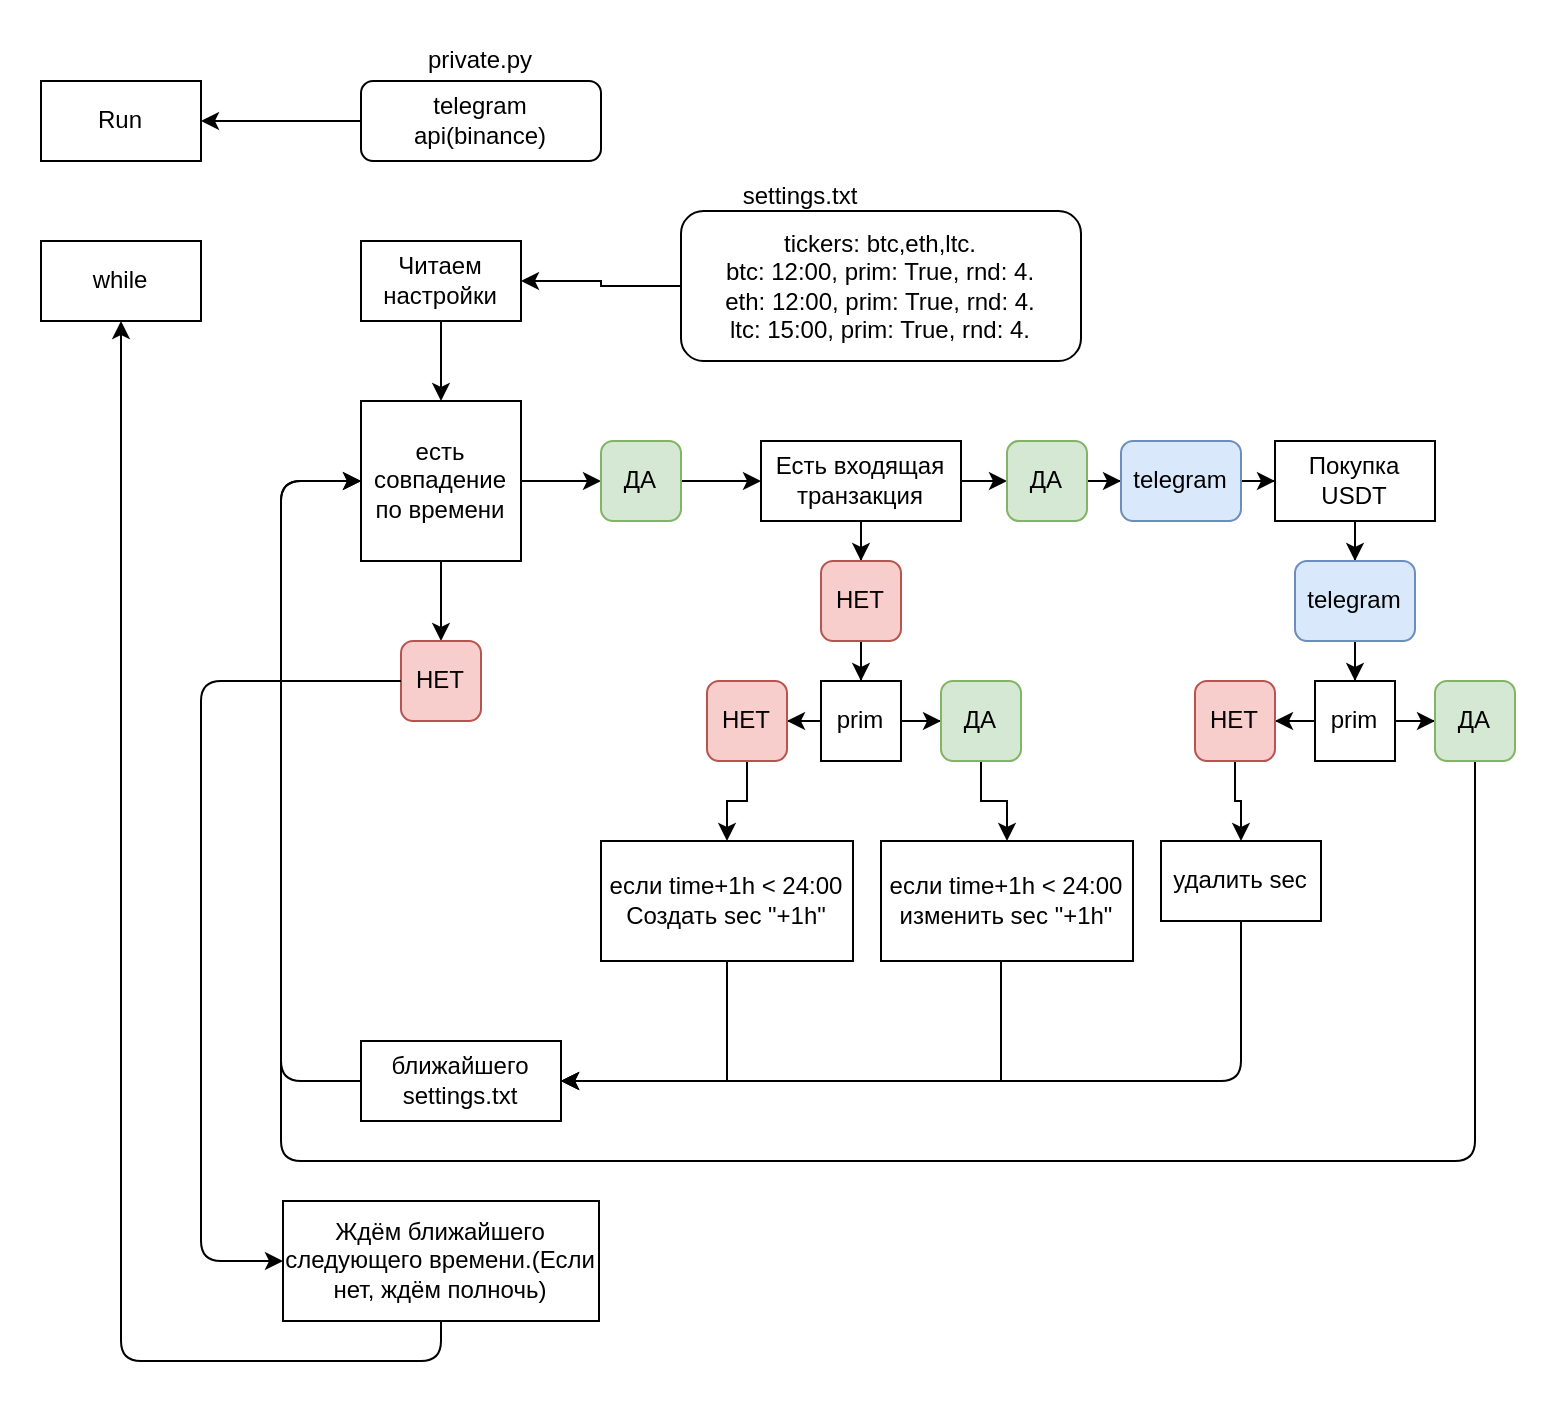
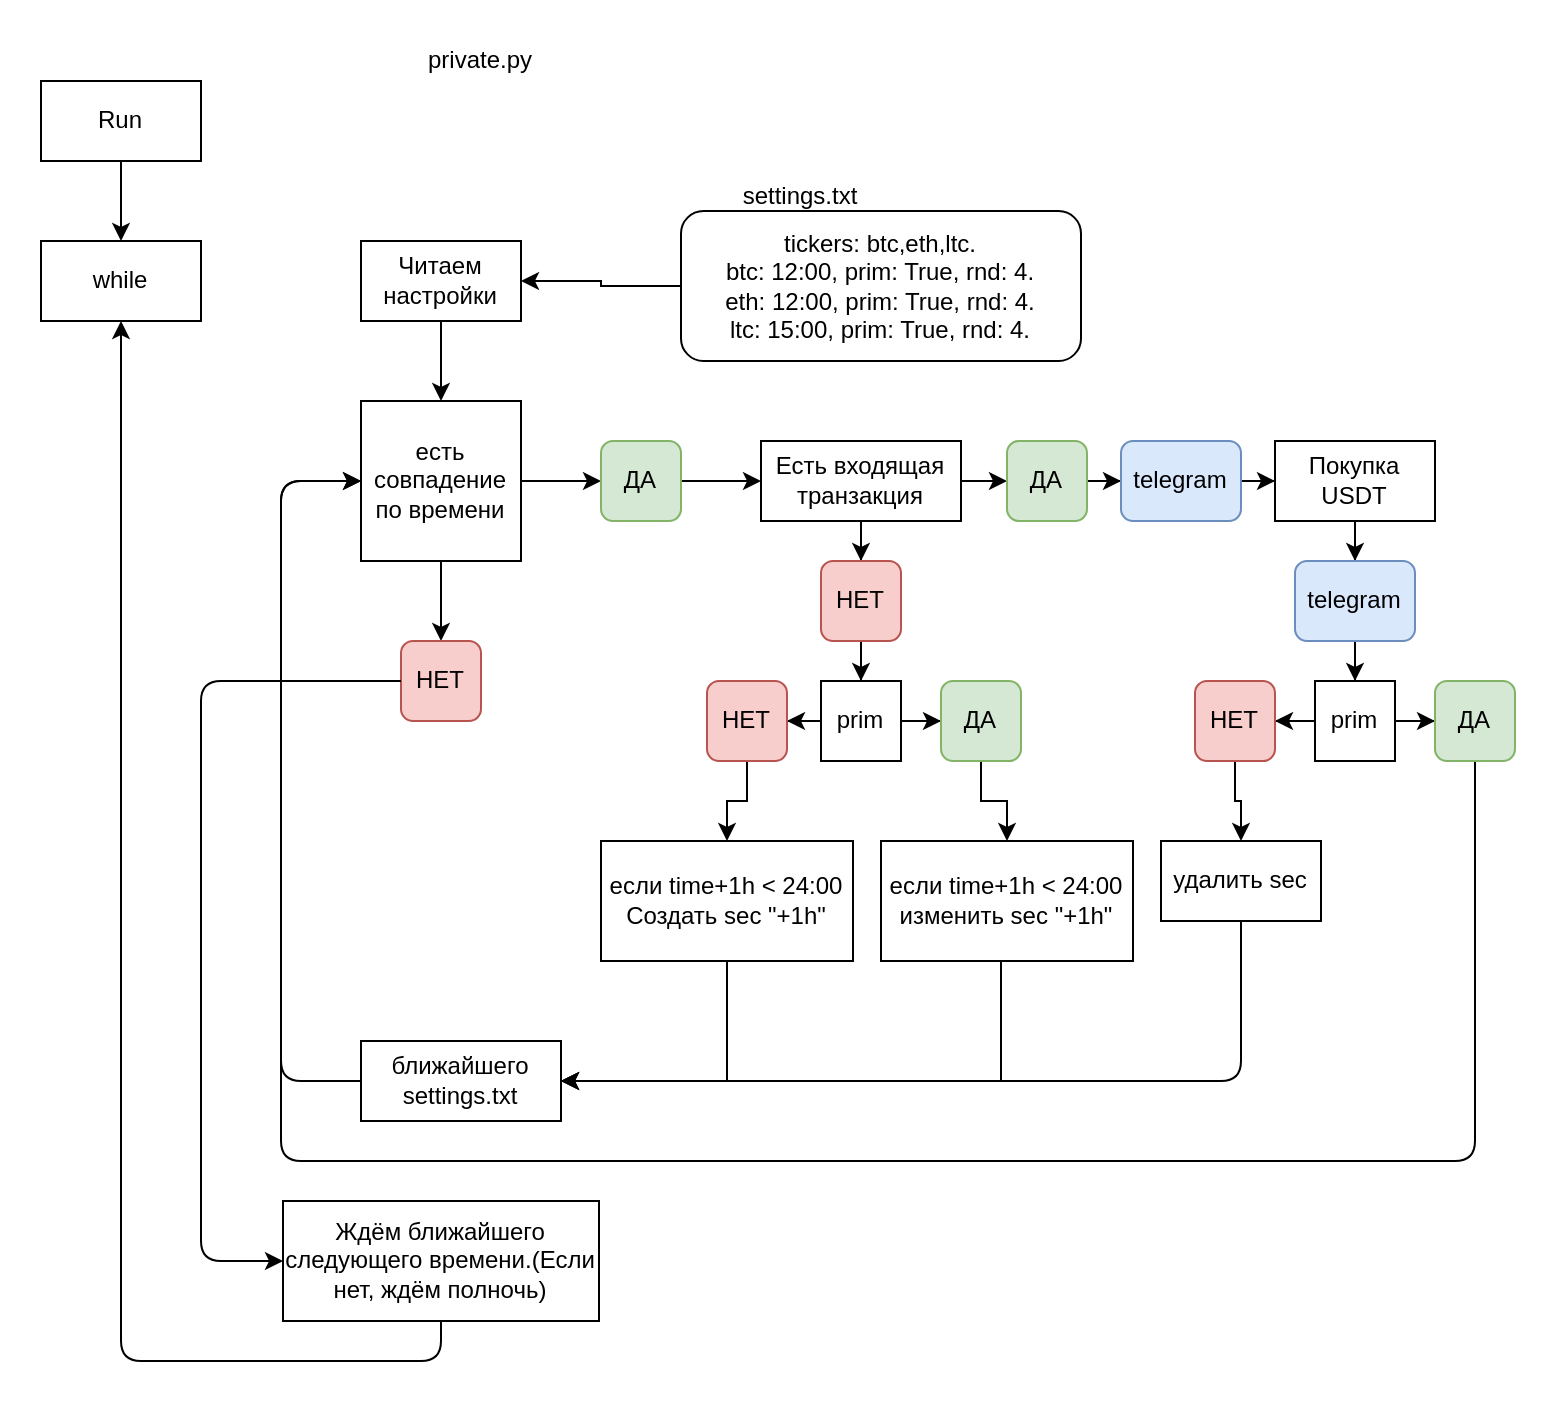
(288, 121) -> none
(481, 121) -> none
none -> (121, 194)
